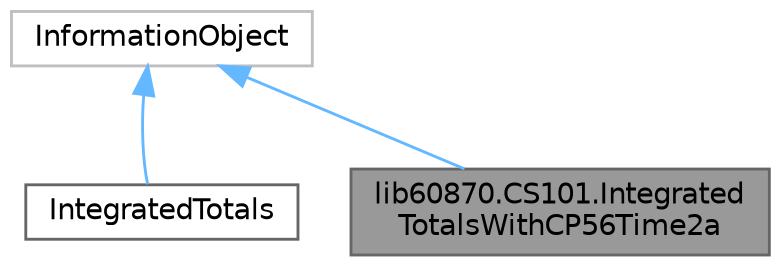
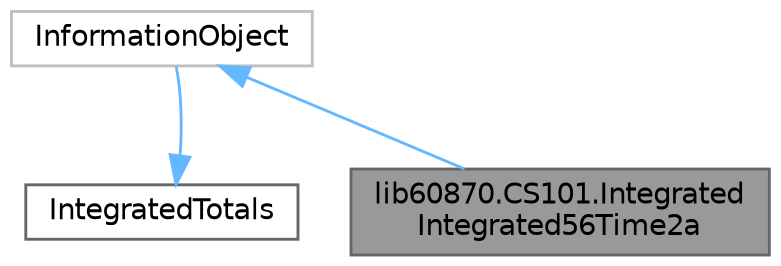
(143, 140) -> (181, 111)
(560, 212) -> (560, 212)
